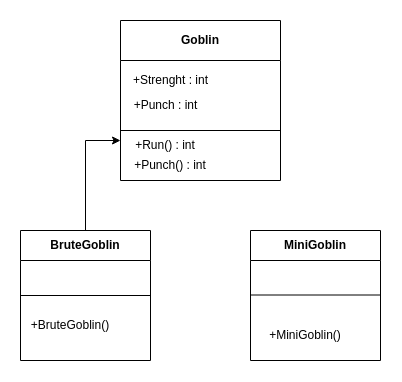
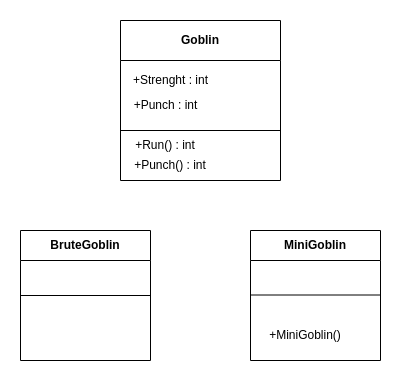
(86, 172) -> none
(71, 326) -> none
